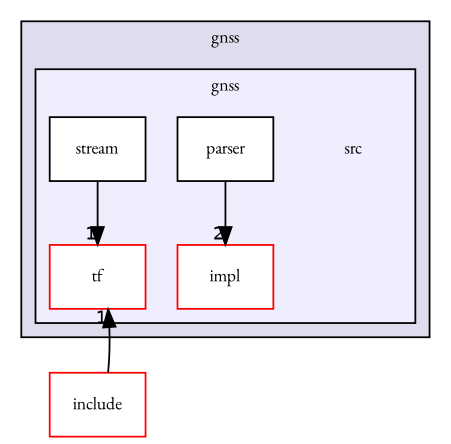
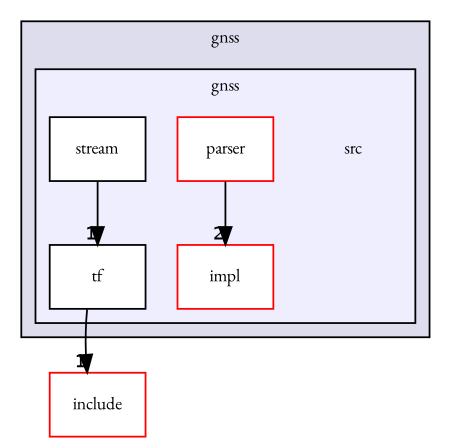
(225, 149) -> (225, 149)
(98, 277) -> (98, 277)
(109, 350) -> (86, 332)
